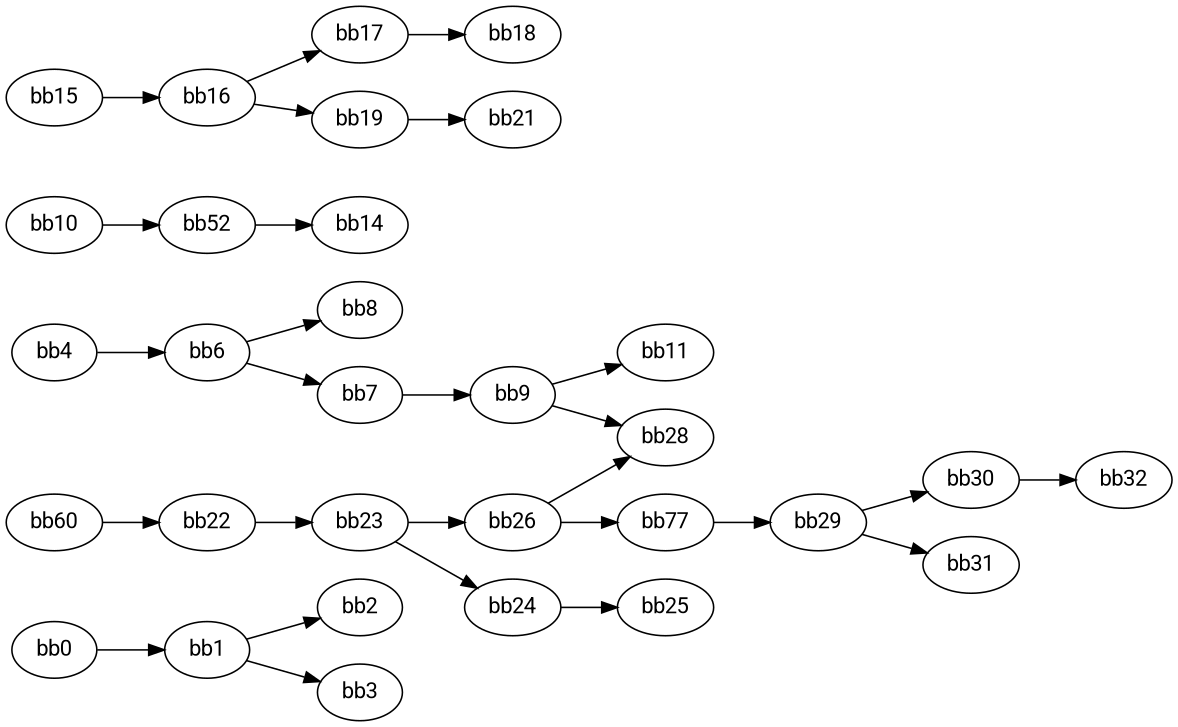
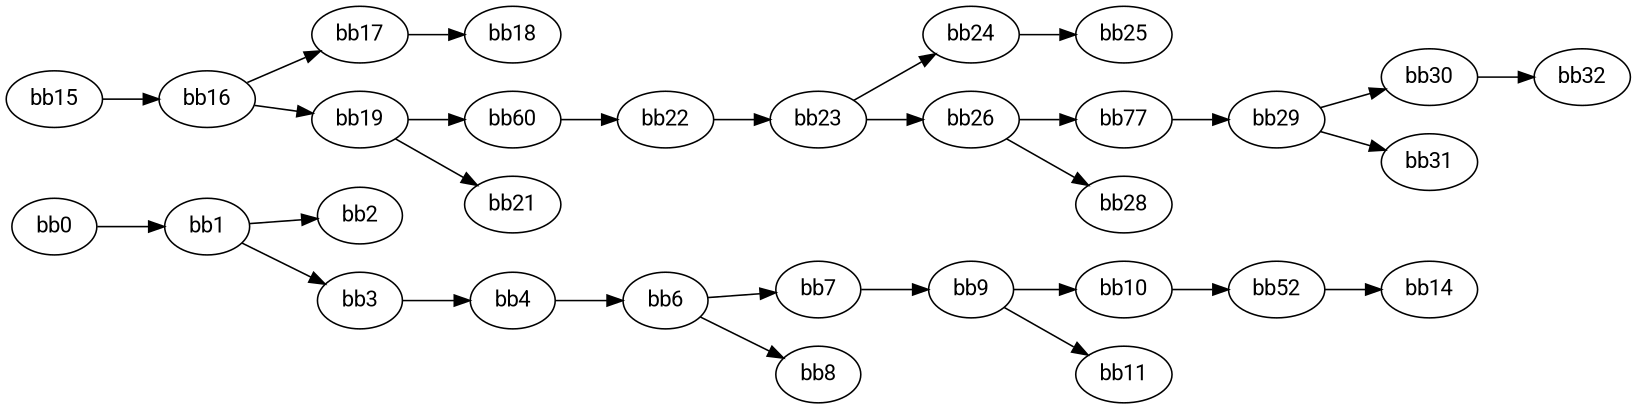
none -> (428, 120)
none -> (428, 301)
(579, 413) -> (1037, 290)
